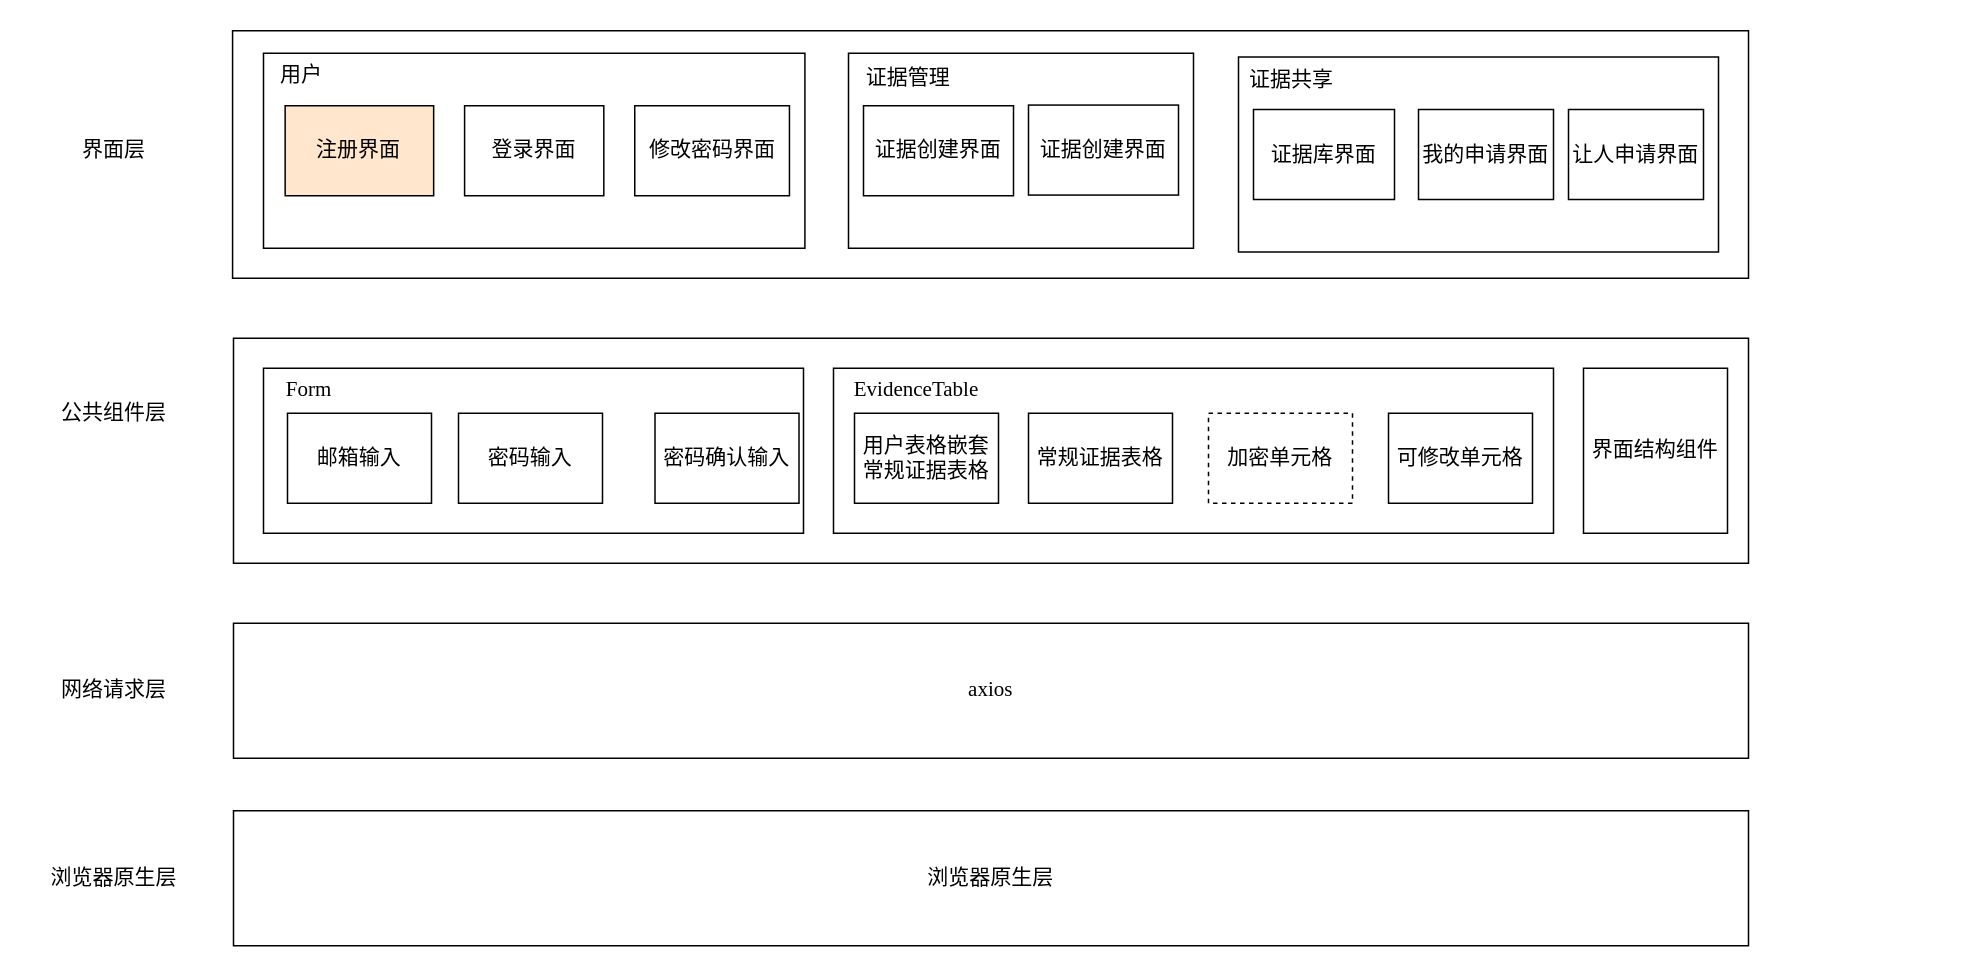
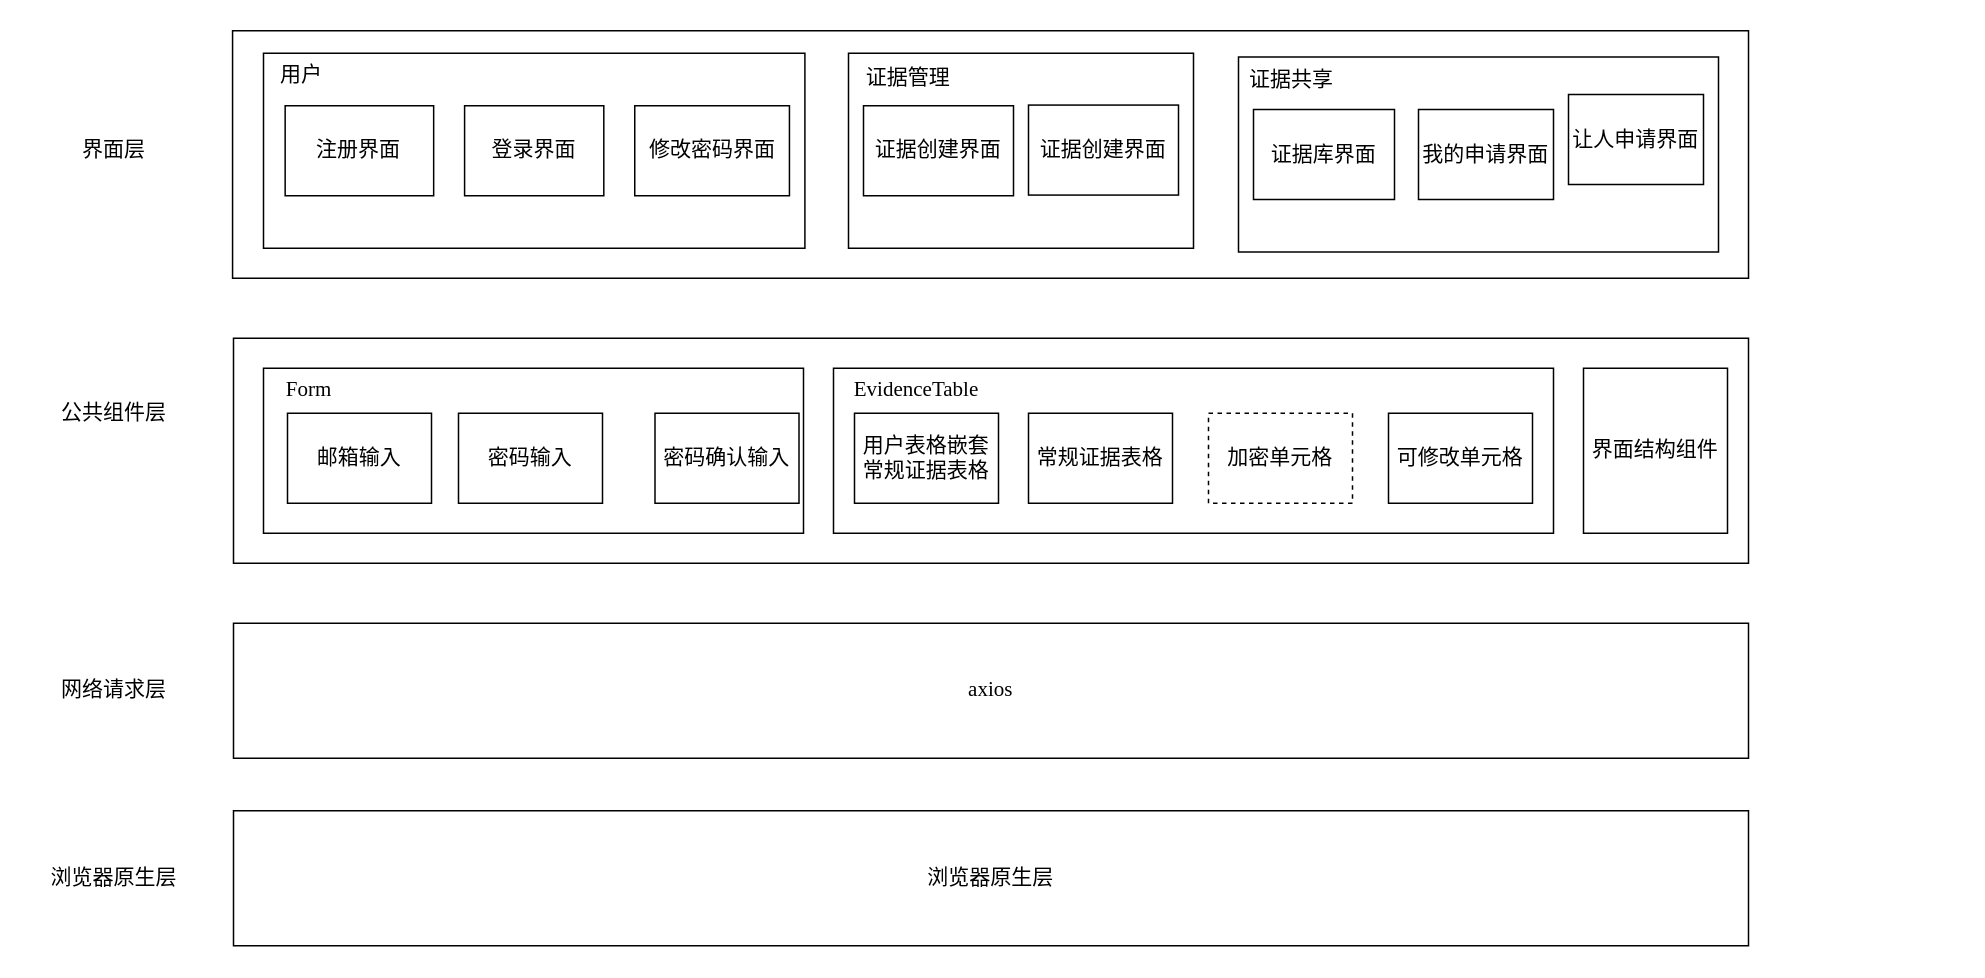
(359, 151) -> (359, 151)
(1636, 155) -> (1636, 140)
